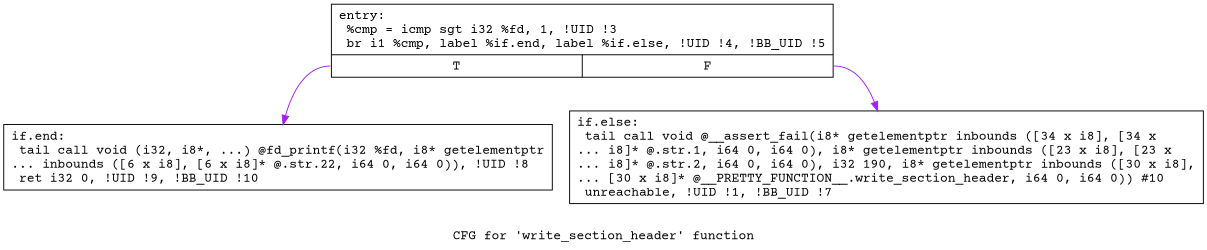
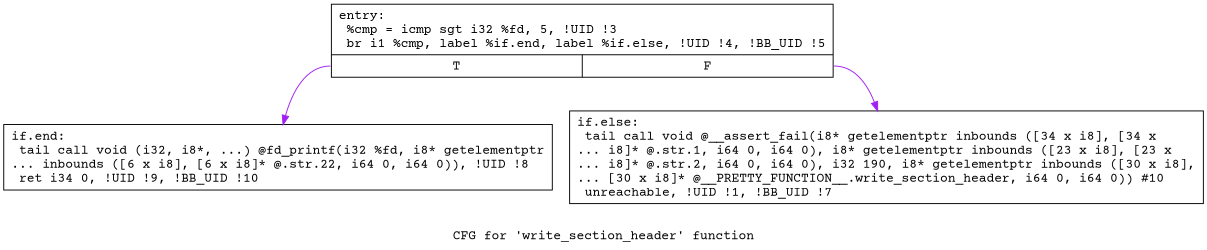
(478, 29) -> (478, 29)
(135, 178) -> (135, 178)
